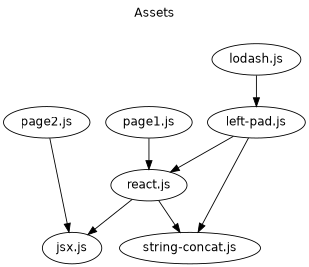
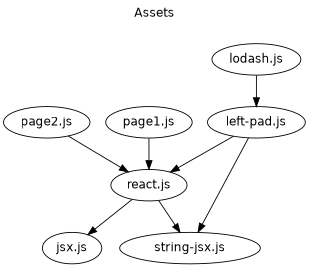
(59, 181) -> (94, 152)
(190, 248) -> (190, 248)
